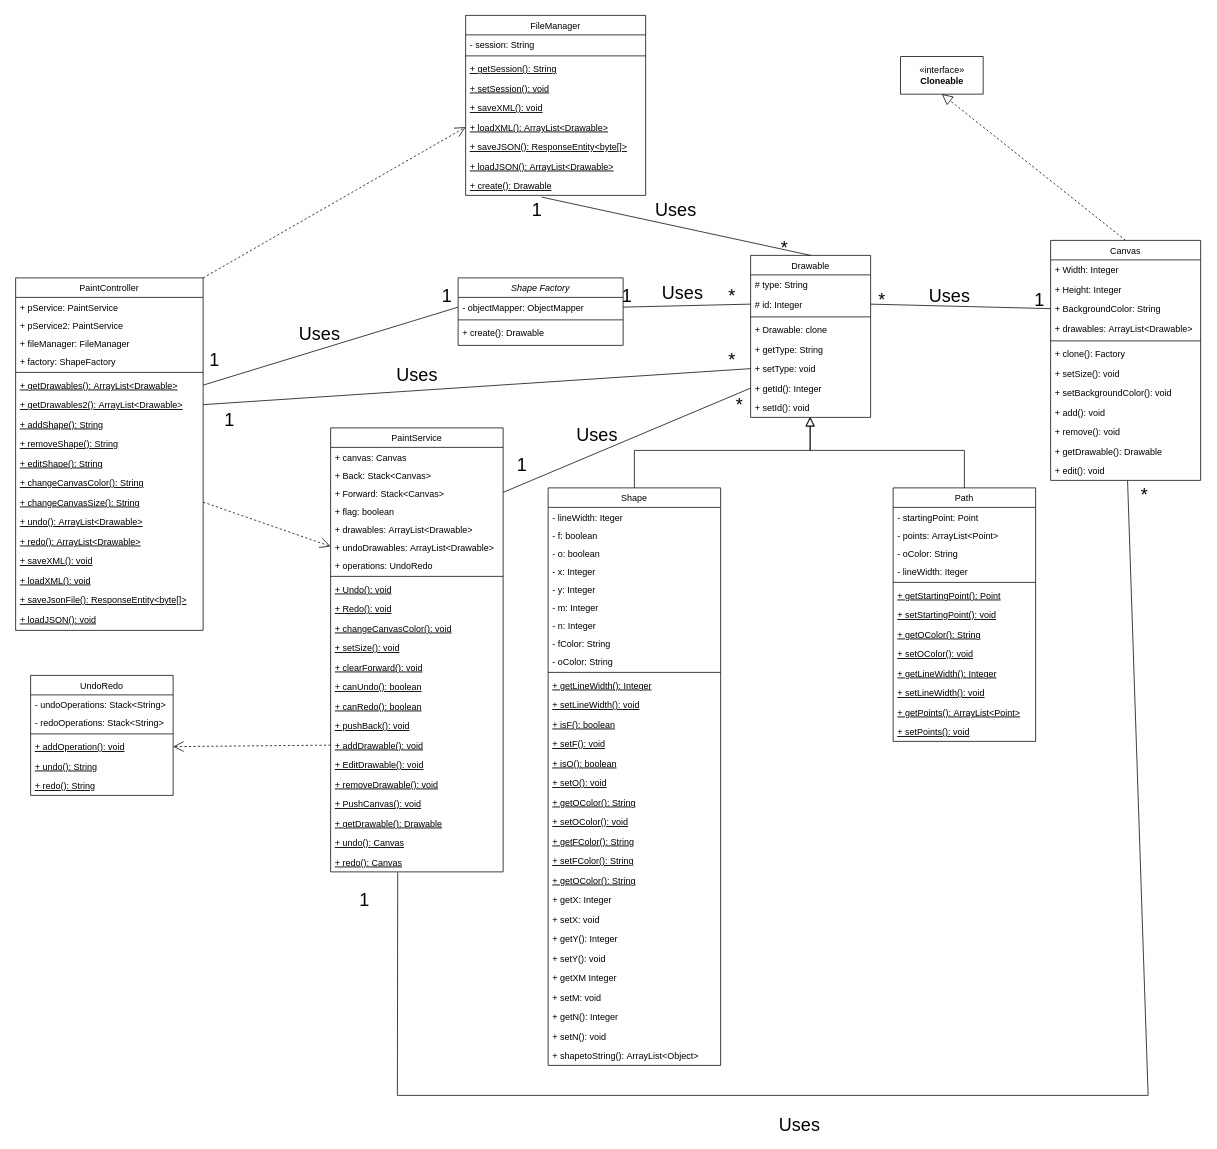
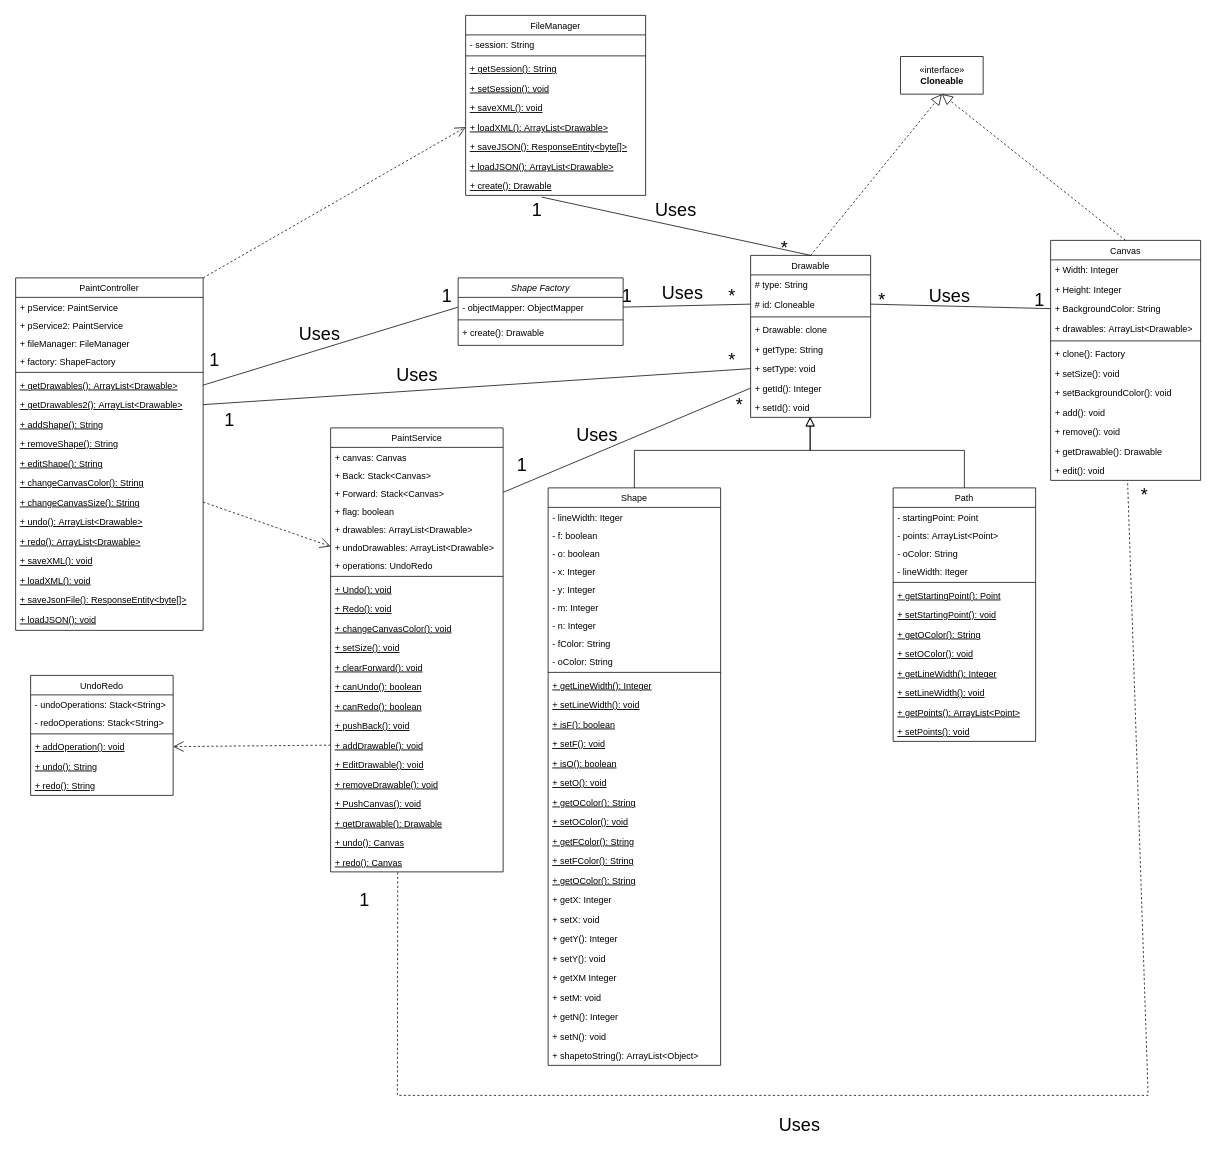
none -> (873, 178)
(783, 305) -> (785, 305)
(969, 1095) -> (969, 1095)
